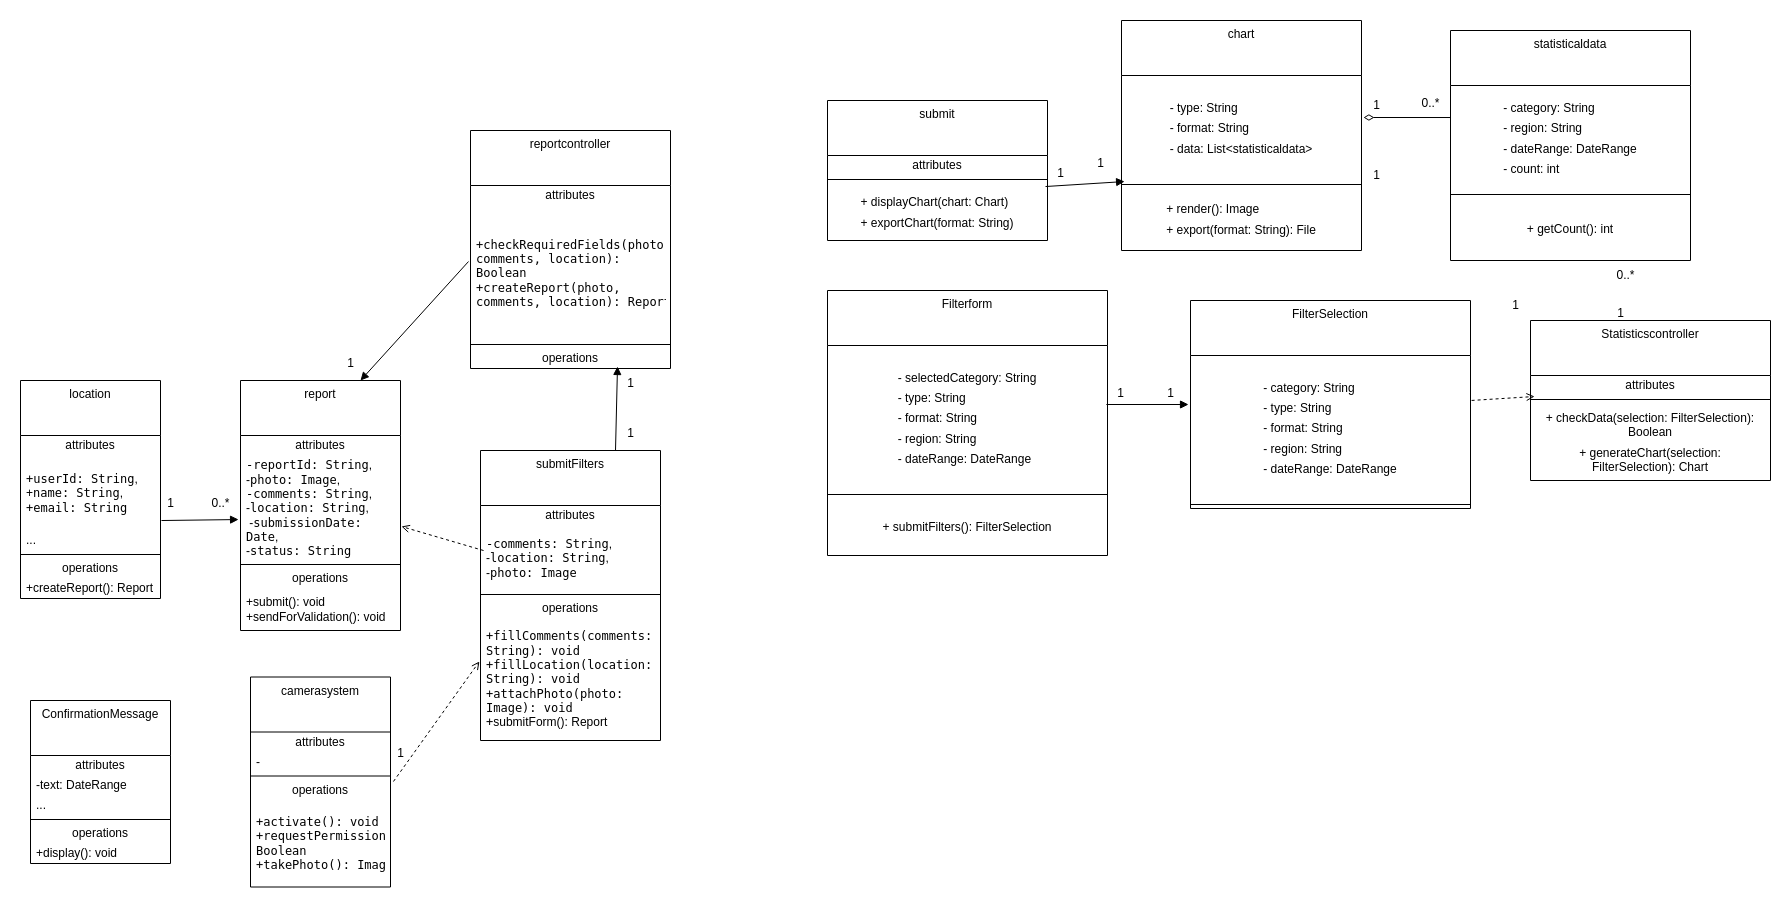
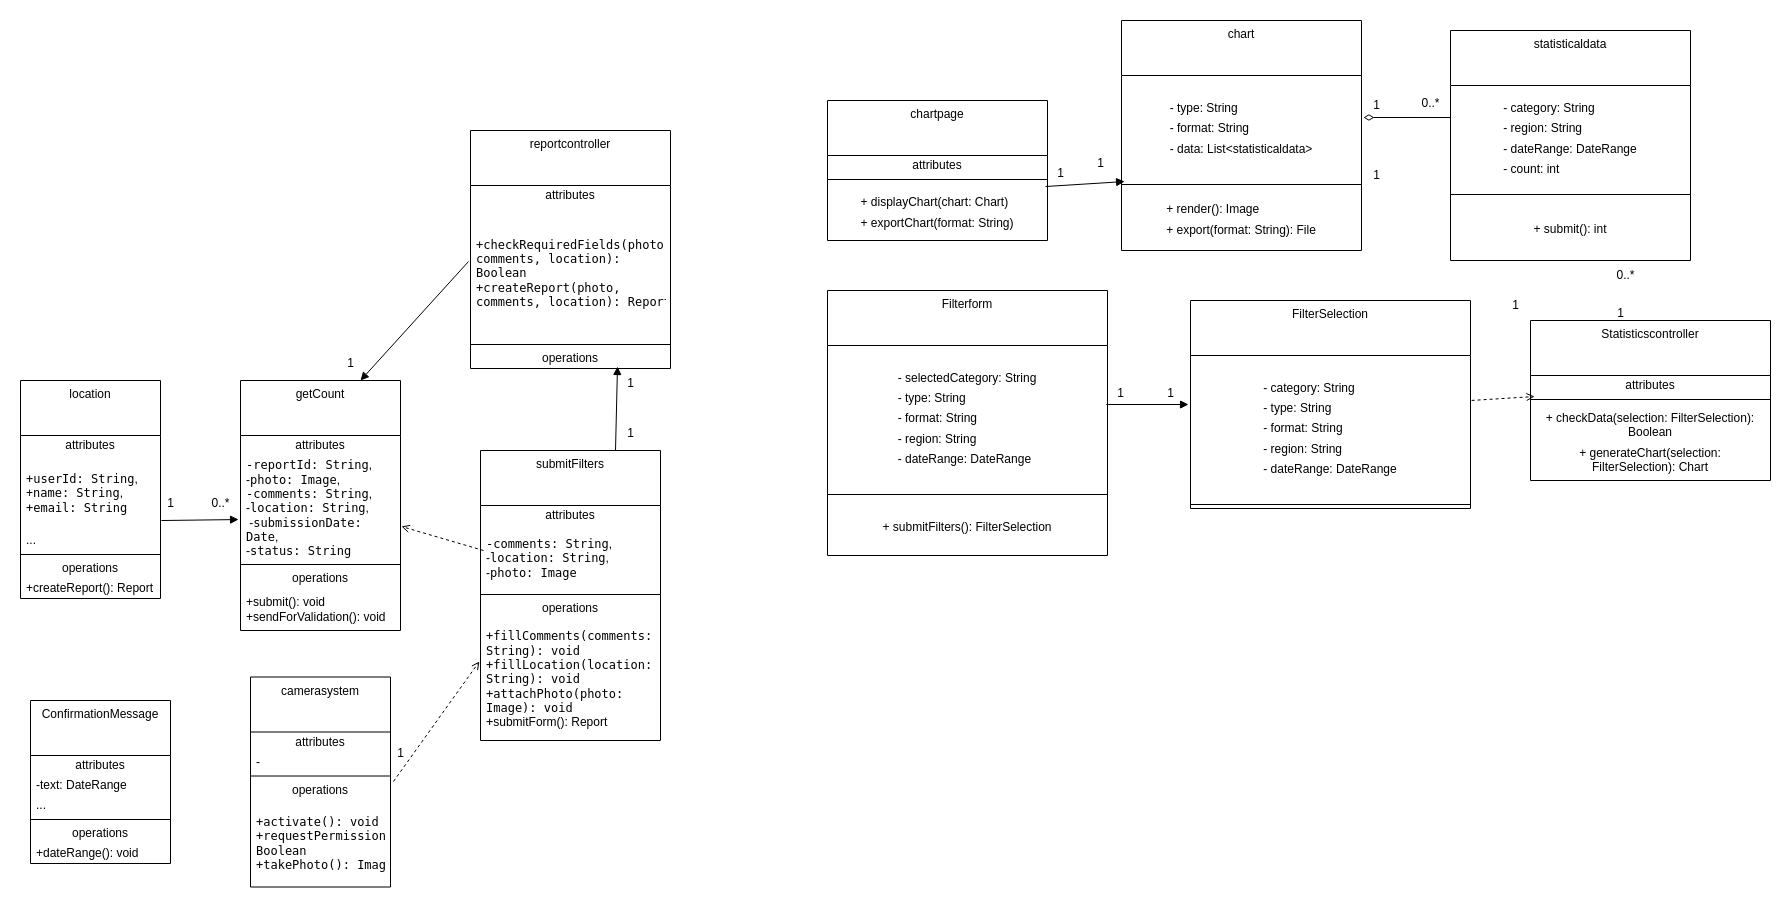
(938, 115) -> (938, 115)
(1571, 230) -> (1571, 230)
(321, 395) -> (321, 395)
(82, 854) -> (92, 854)
